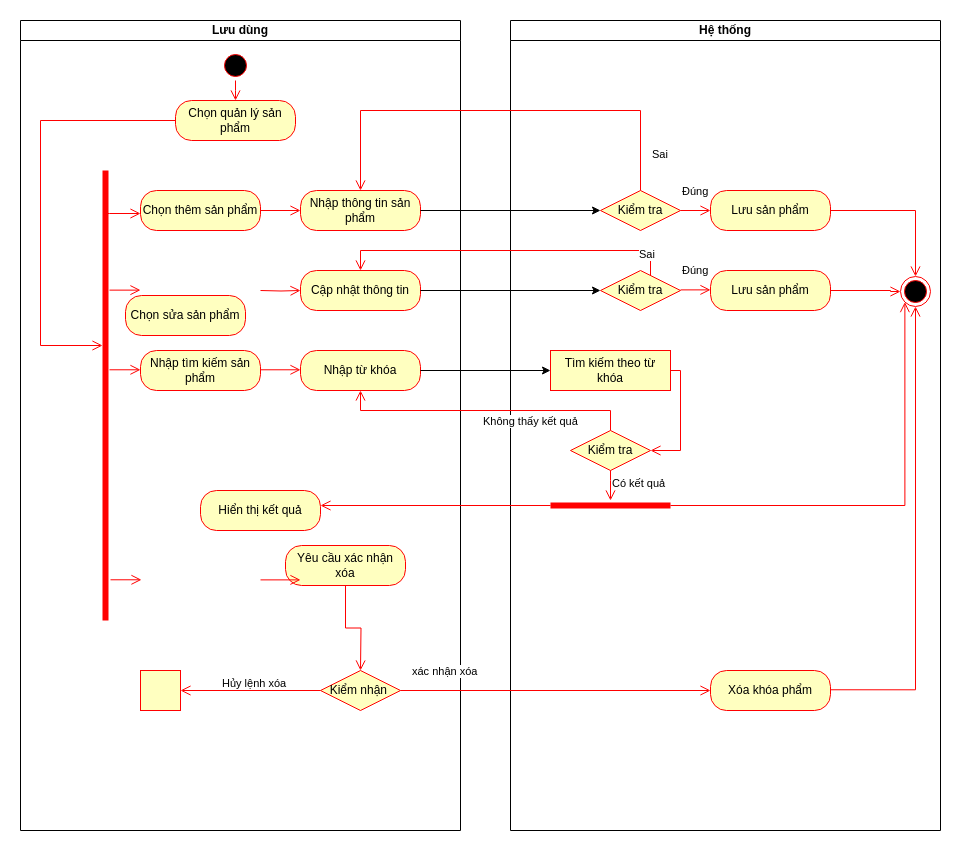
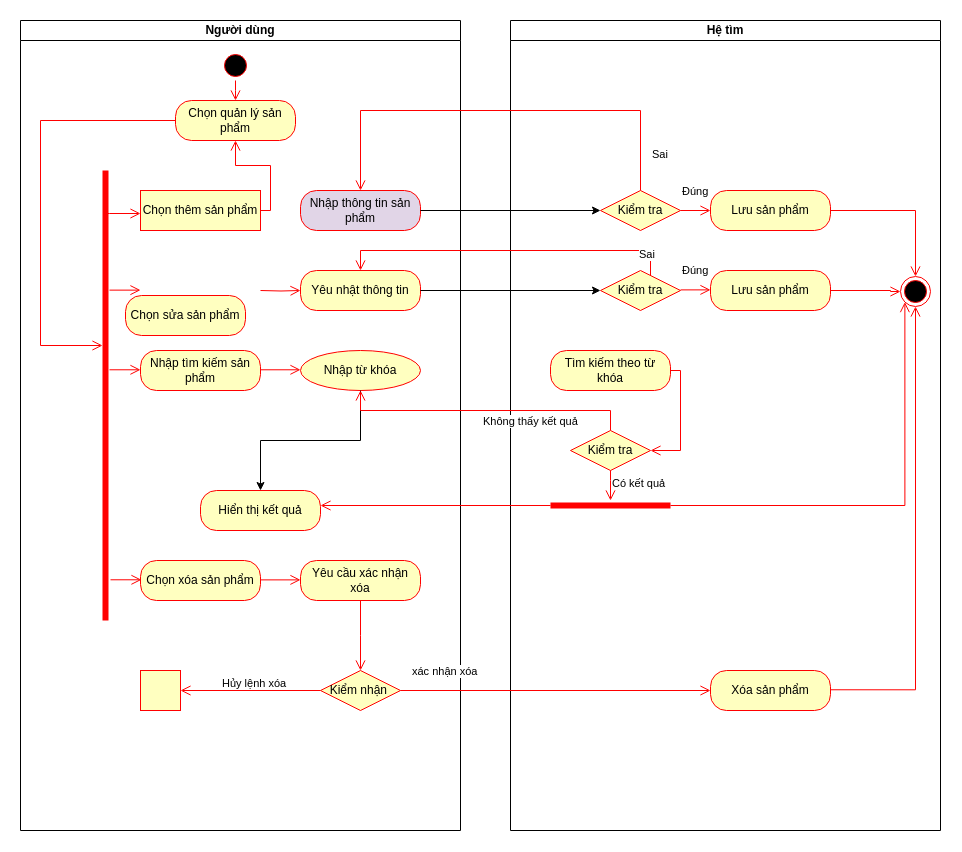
(241, 31) -> (241, 31)
(726, 31) -> (726, 31)
(201, 211) -> (201, 211)
(283, 211) -> (267, 166)
(361, 211) -> (361, 211)
(361, 291) -> (361, 291)
(361, 371) -> (361, 371)
(482, 371) -> (304, 441)
(611, 371) -> (611, 371)
(346, 566) -> (361, 581)
none -> (201, 581)
(771, 691) -> (771, 691)
